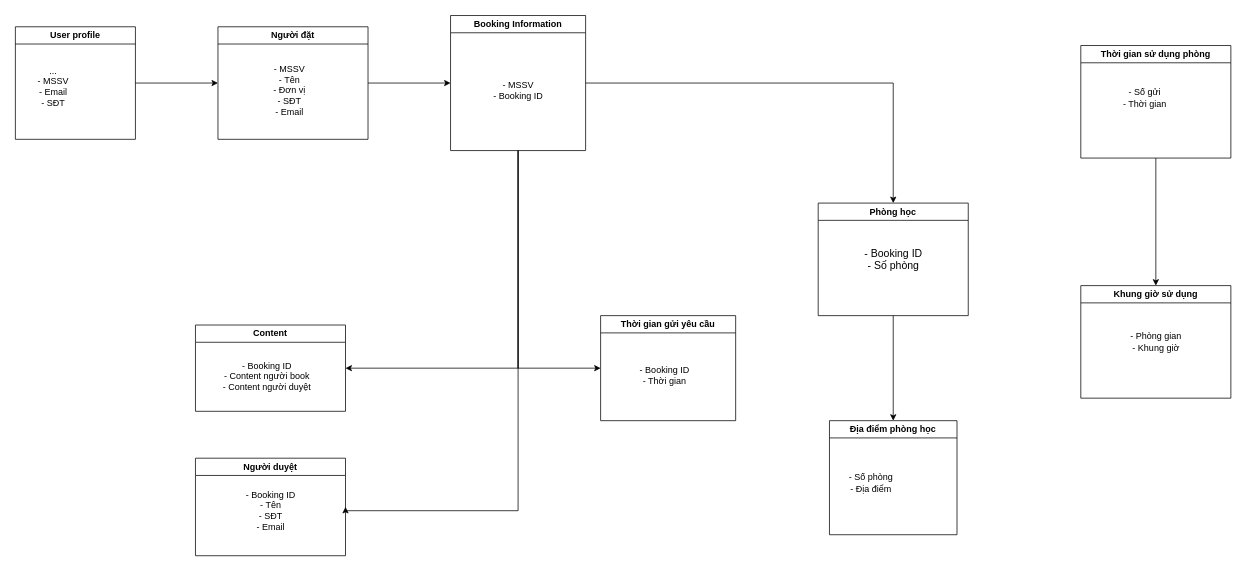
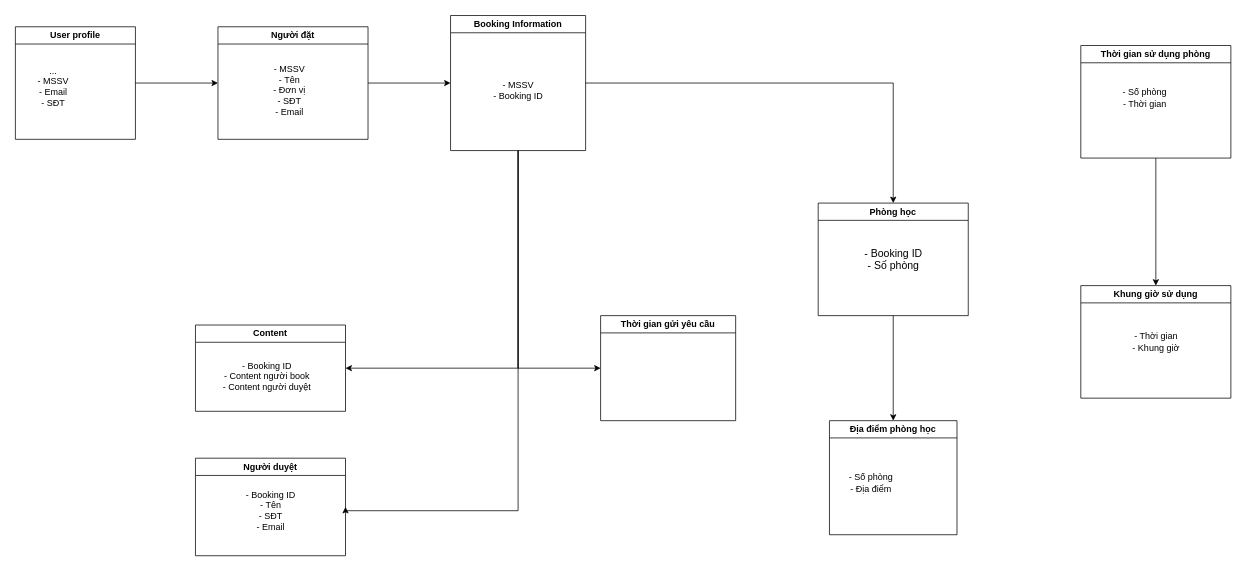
(1145, 98) -> (1145, 98)
(1156, 342) -> (1156, 342)
(664, 375) -> none
